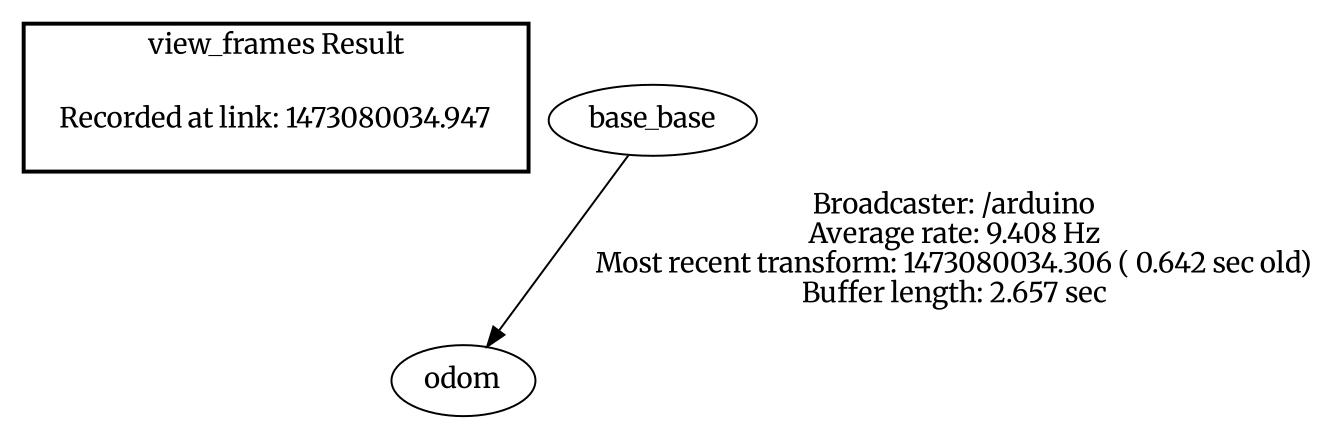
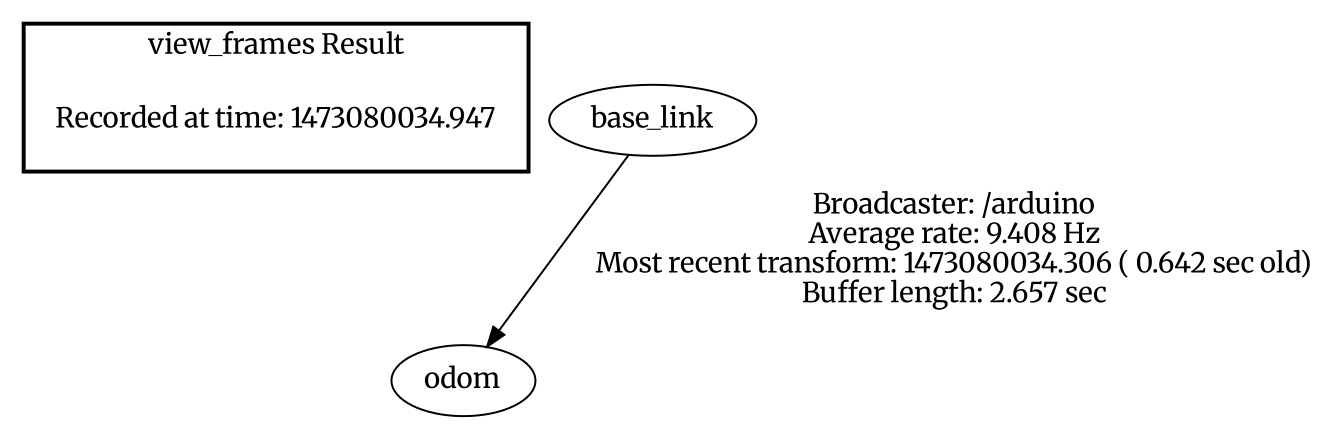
(276, 120) -> (276, 120)
(653, 120) -> (653, 120)
